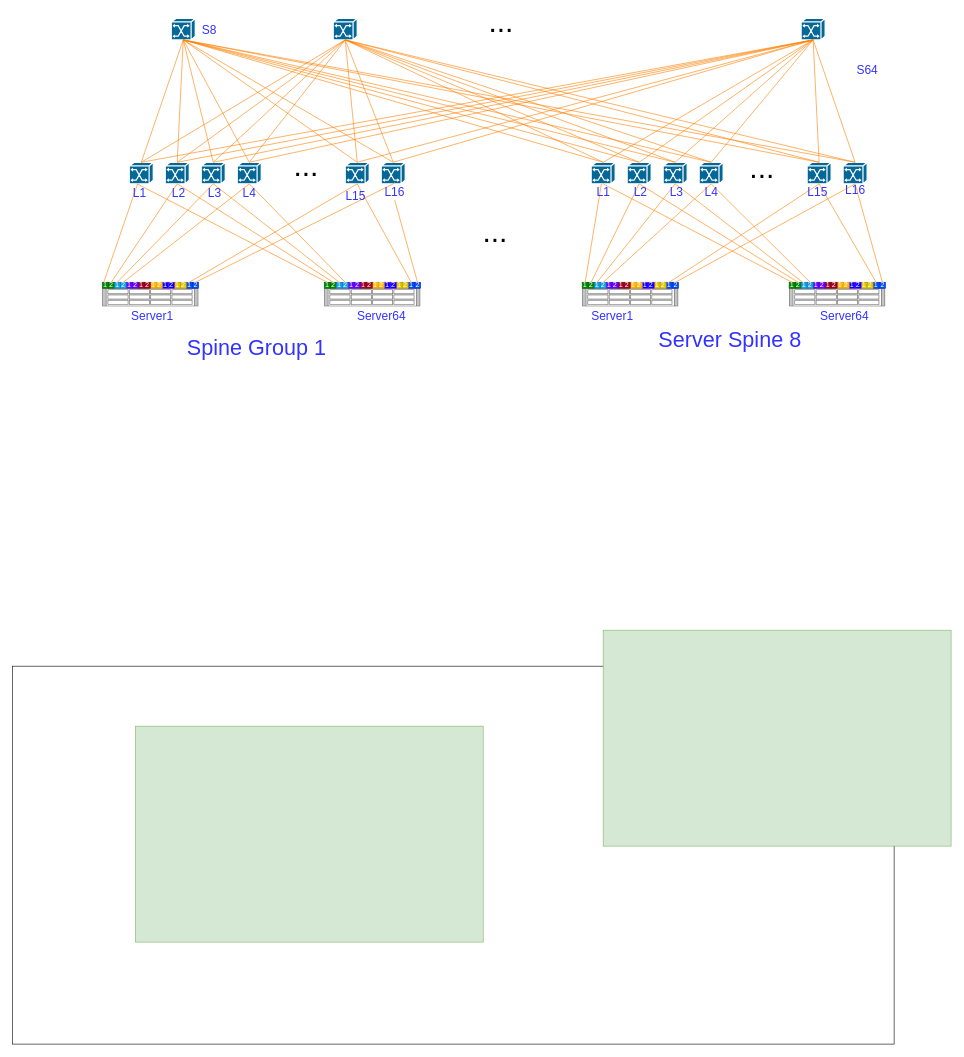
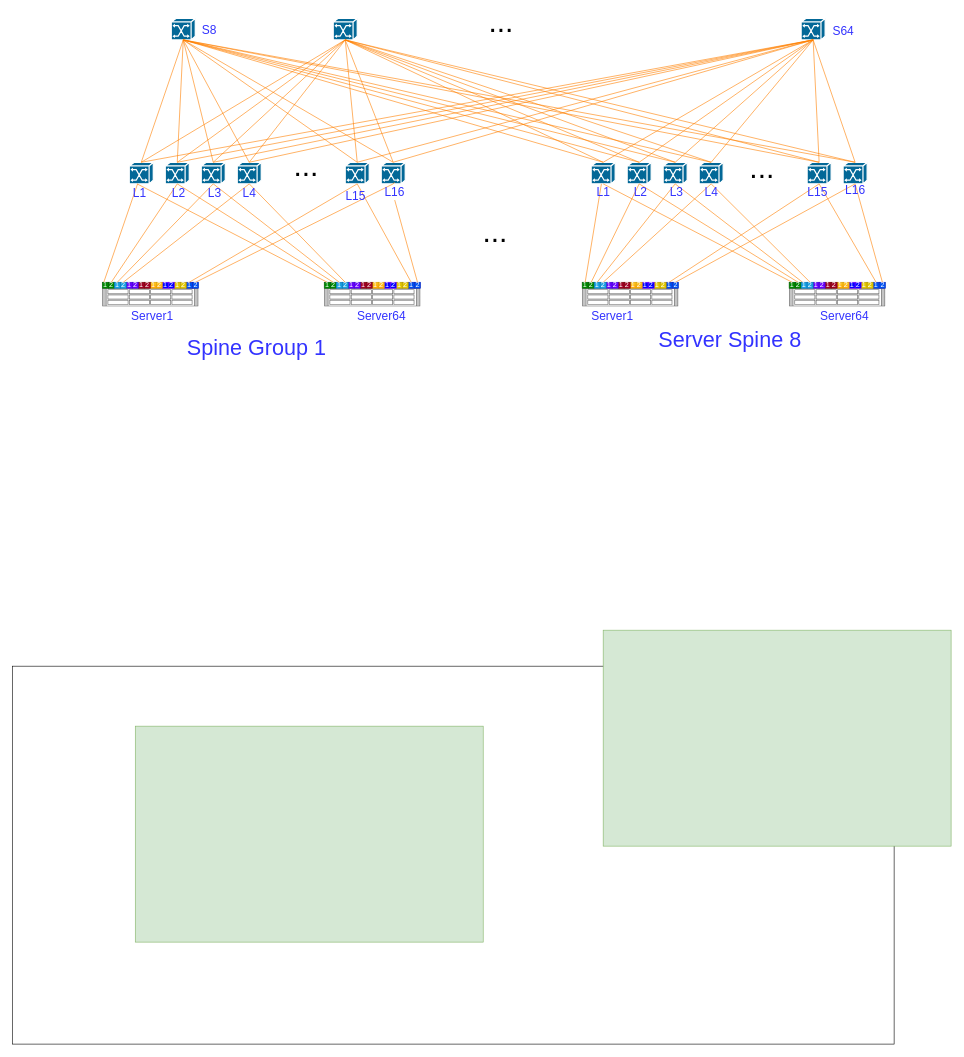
(867, 70) -> (843, 31)
